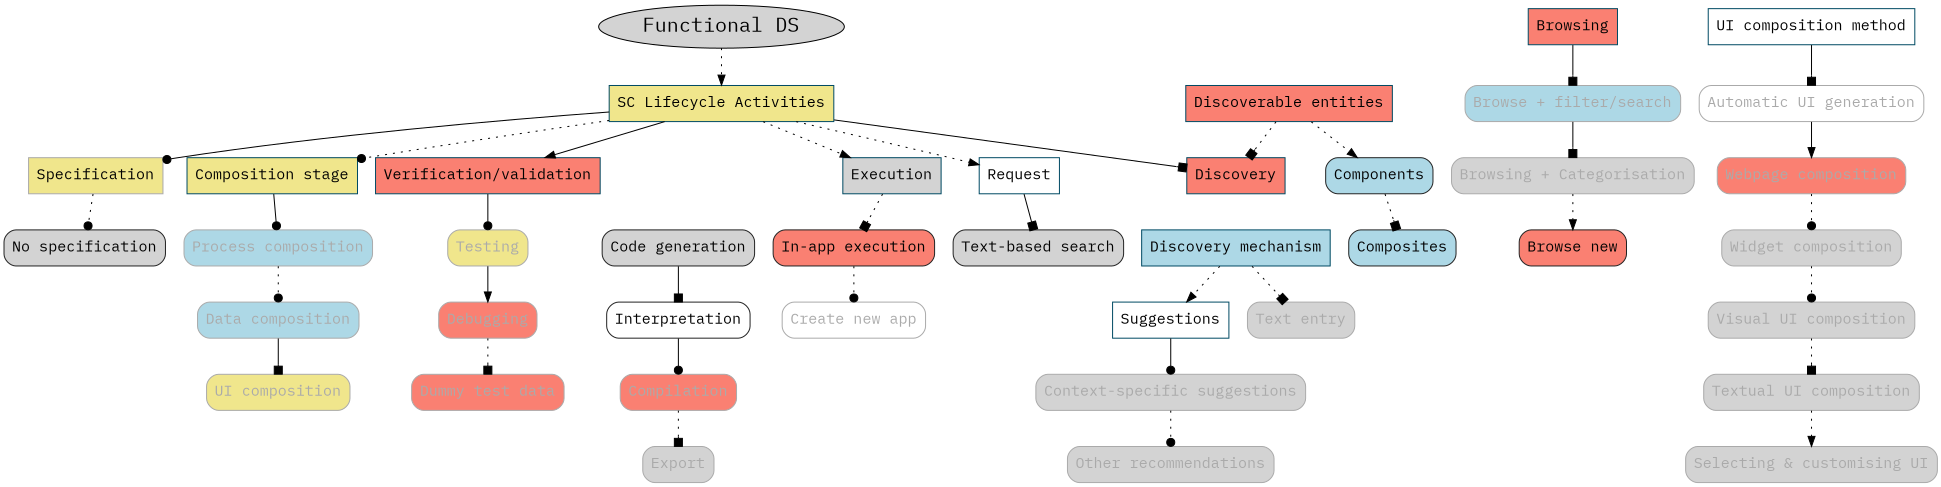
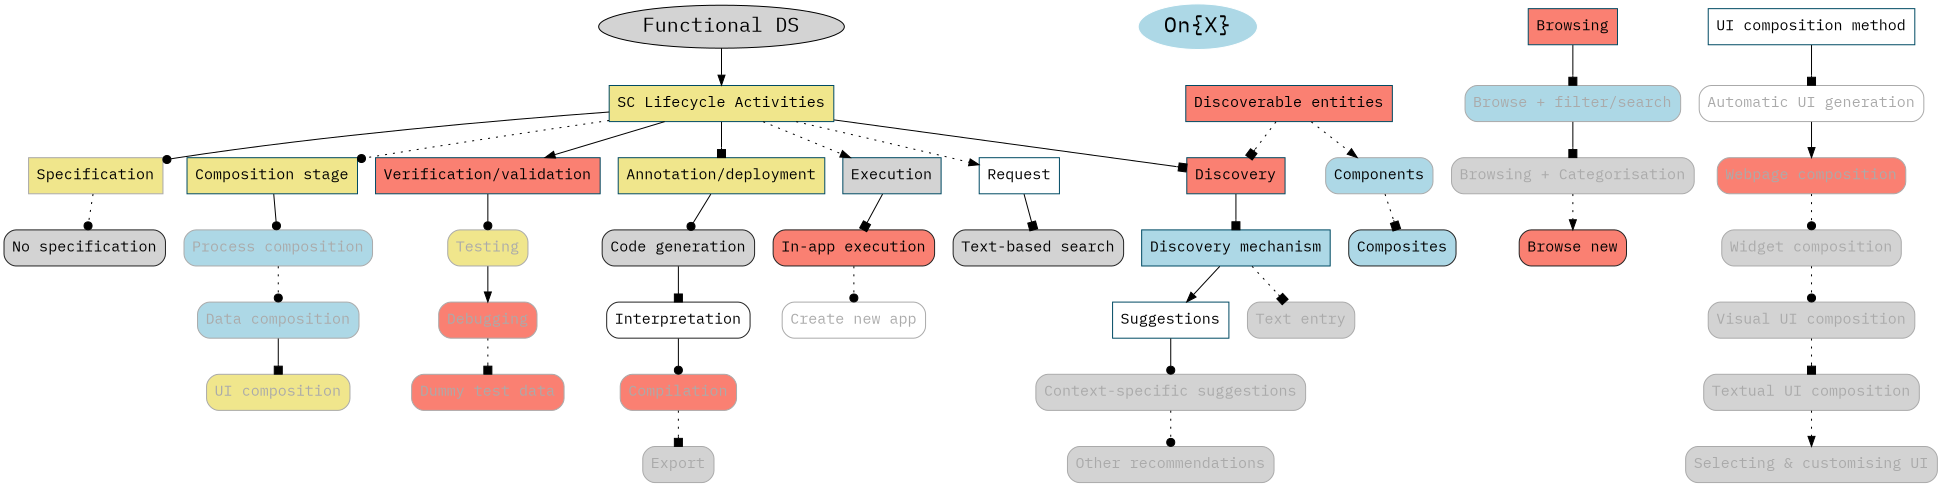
none -> (1198, 27)
(721, 62) -> (721, 62)
none -> (721, 176)
(1379, 176) -> (1379, 176)
(875, 207) -> (875, 207)
none -> (1236, 207)
(1207, 280) -> (1207, 280)
